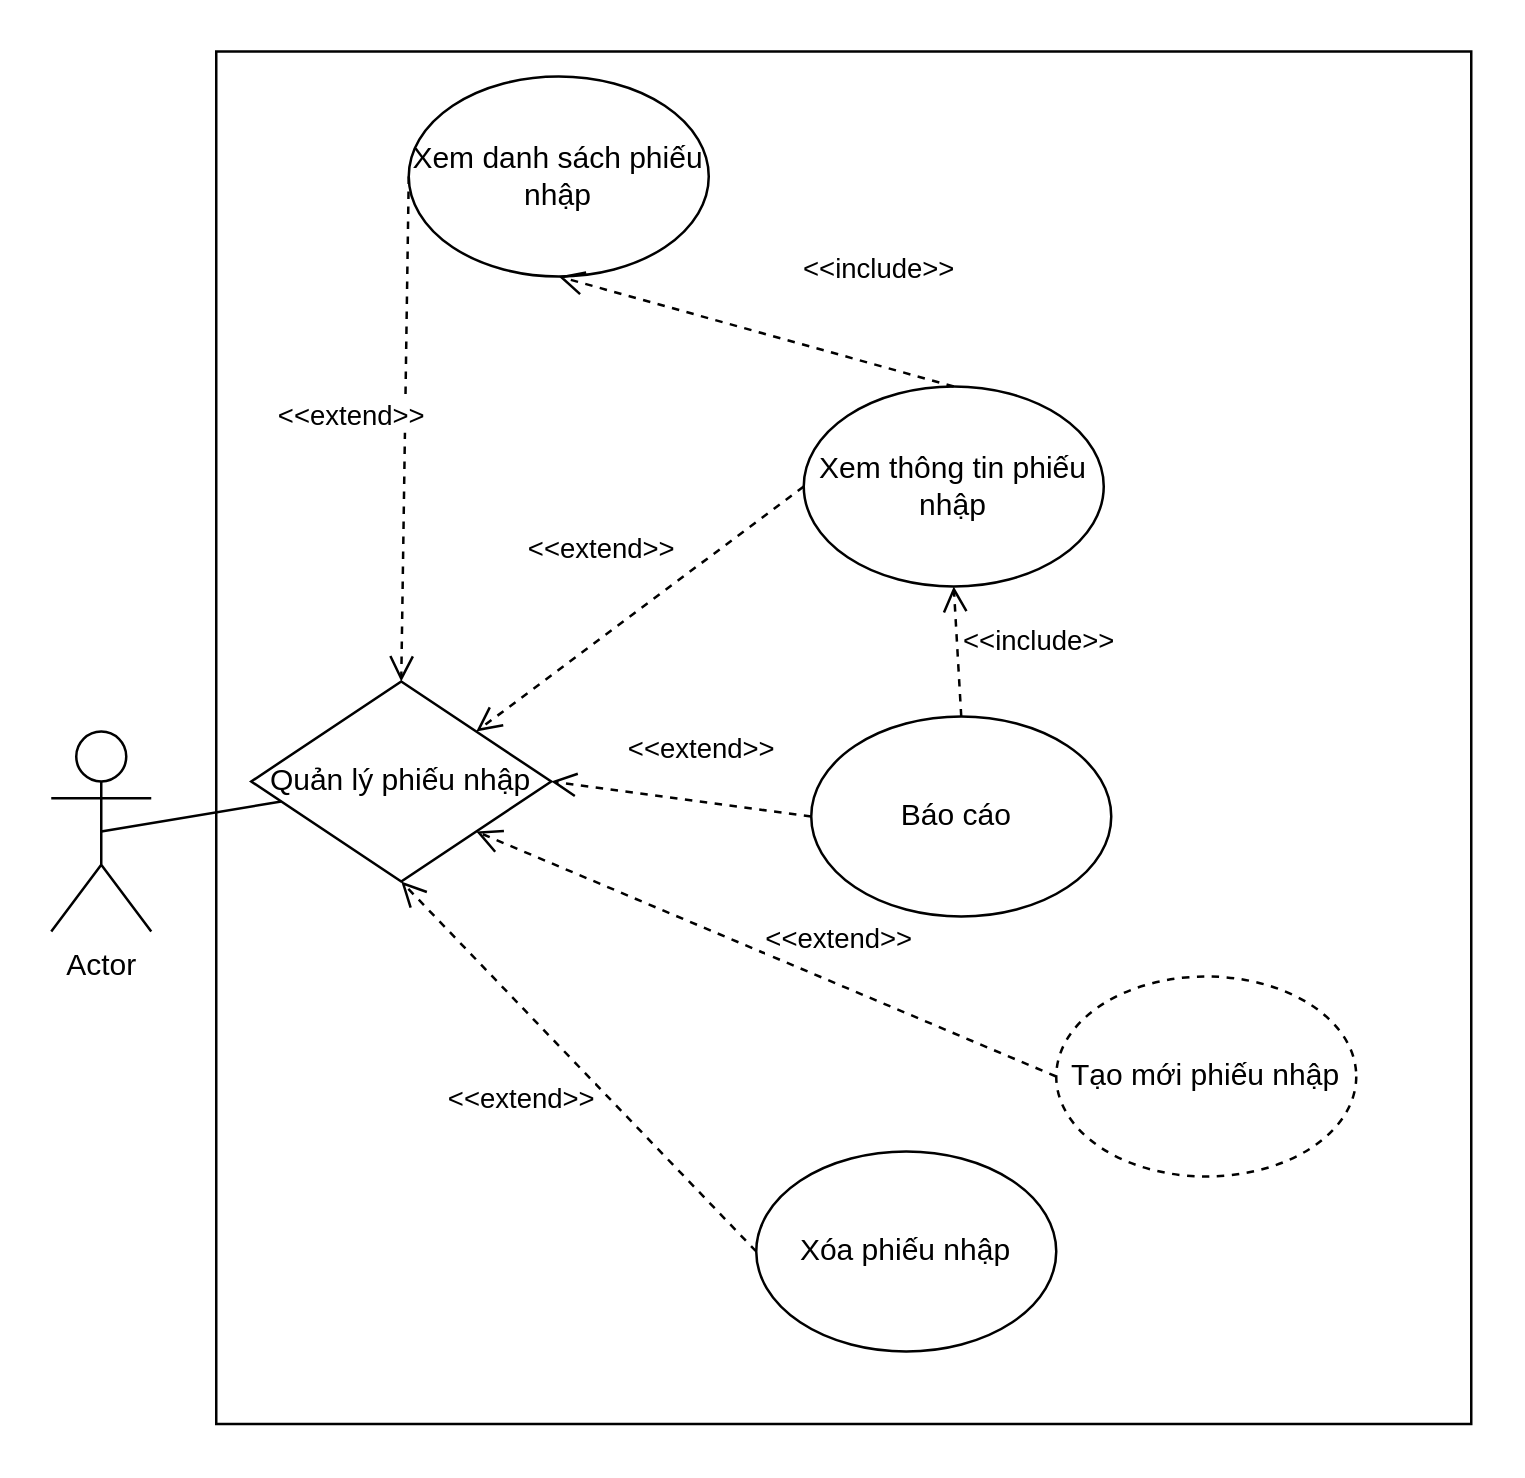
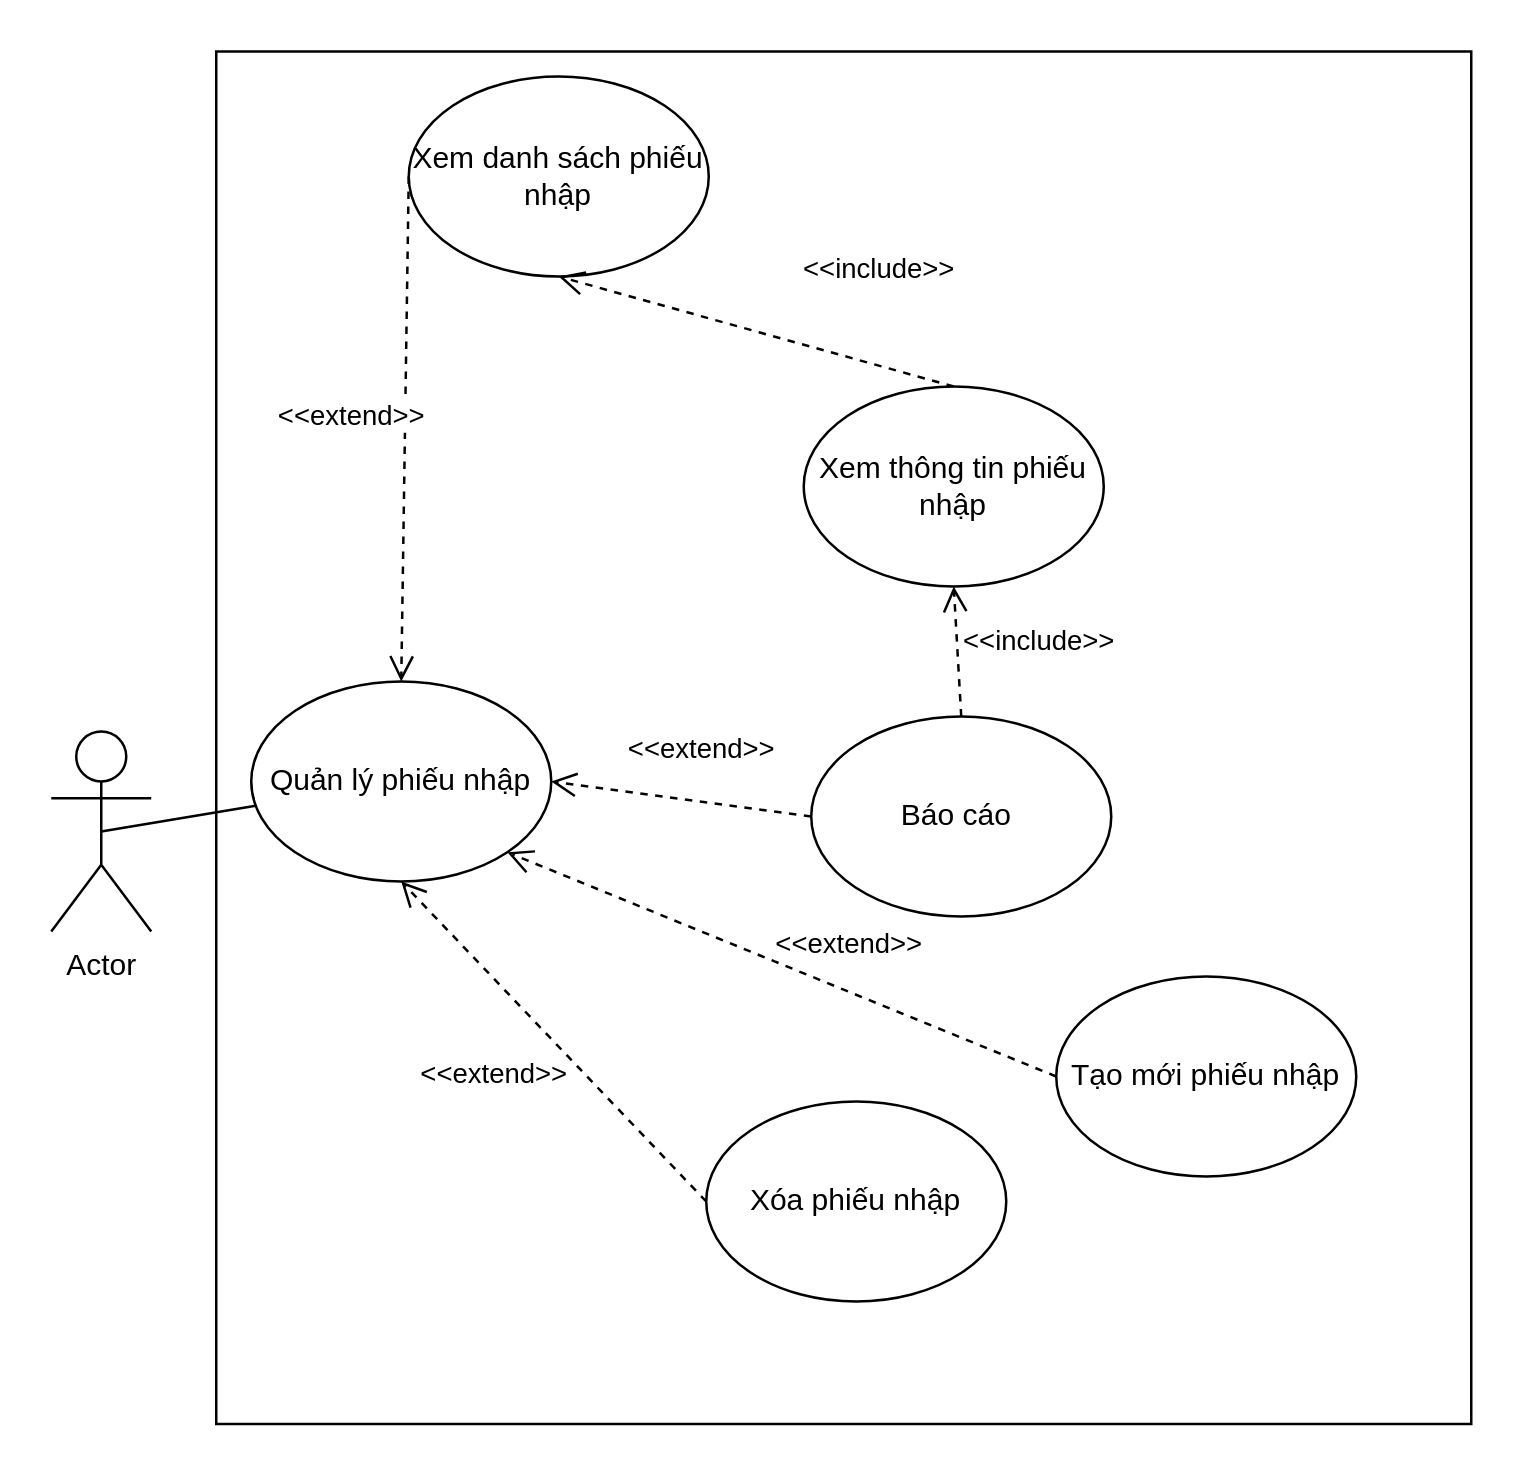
(643, 607) -> none
(401, 781) -> (401, 781)
(1206, 1076) -> (1206, 1076)
(906, 1251) -> (856, 1201)
